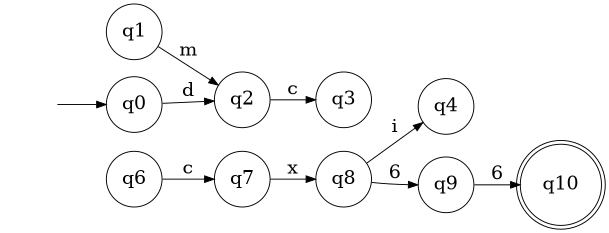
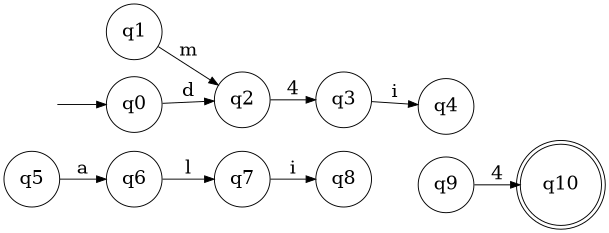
(293, 89) -> (293, 89)
(391, 146) -> (390, 103)
(188, 169) -> (188, 169)
(293, 169) -> (293, 169)
(497, 174) -> (497, 174)
none -> (32, 179)
(390, 184) -> none
